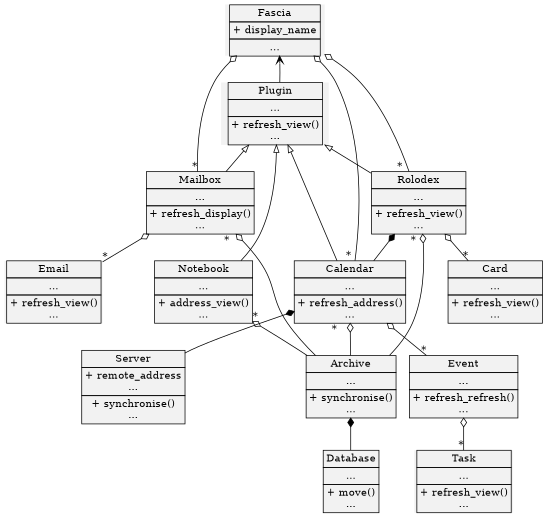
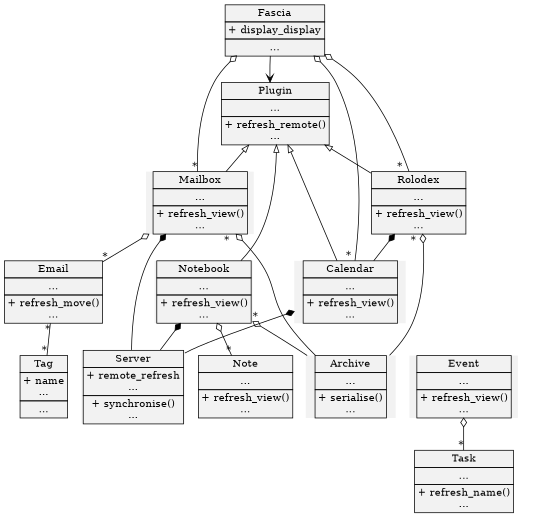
(275, 30) -> (275, 30)
(280, 73) -> (270, 65)
(275, 125) -> (275, 125)
(200, 214) -> (200, 214)
(495, 292) -> none
none -> (137, 293)
(54, 303) -> (54, 303)
(204, 303) -> (204, 303)
(350, 303) -> (350, 303)
none -> (168, 340)
(410, 342) -> none
(350, 344) -> none
(133, 376) -> (133, 376)
none -> (44, 387)
none -> (245, 387)
(351, 398) -> (351, 398)
(464, 398) -> (464, 398)
(351, 482) -> none
(464, 493) -> (464, 493)
